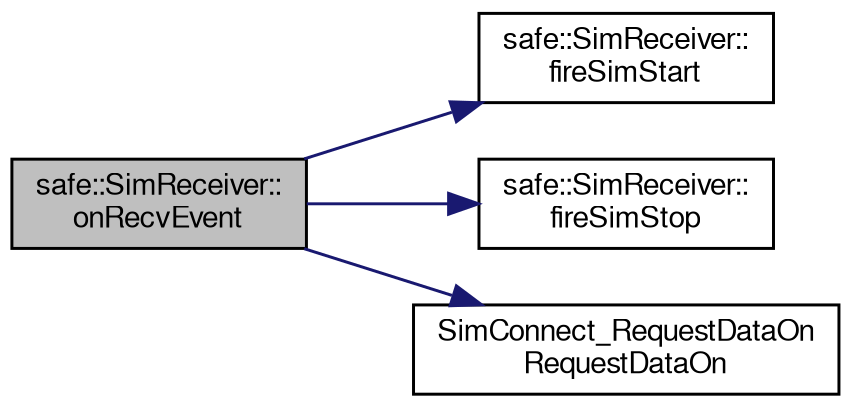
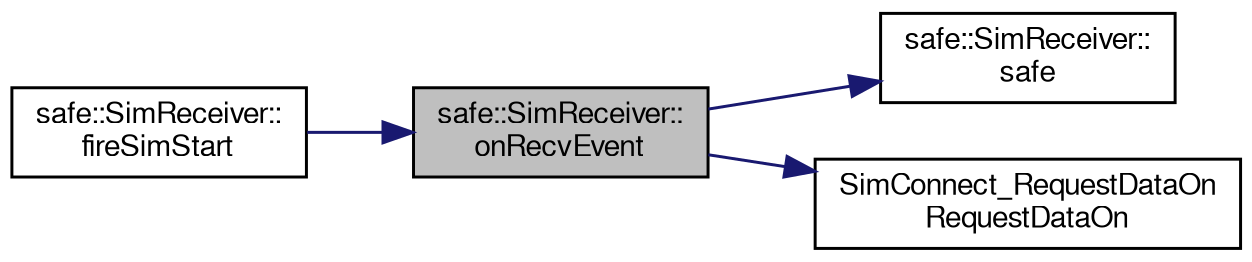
(378, 136) -> (345, 132)
(626, 204) -> (1028, 58)
